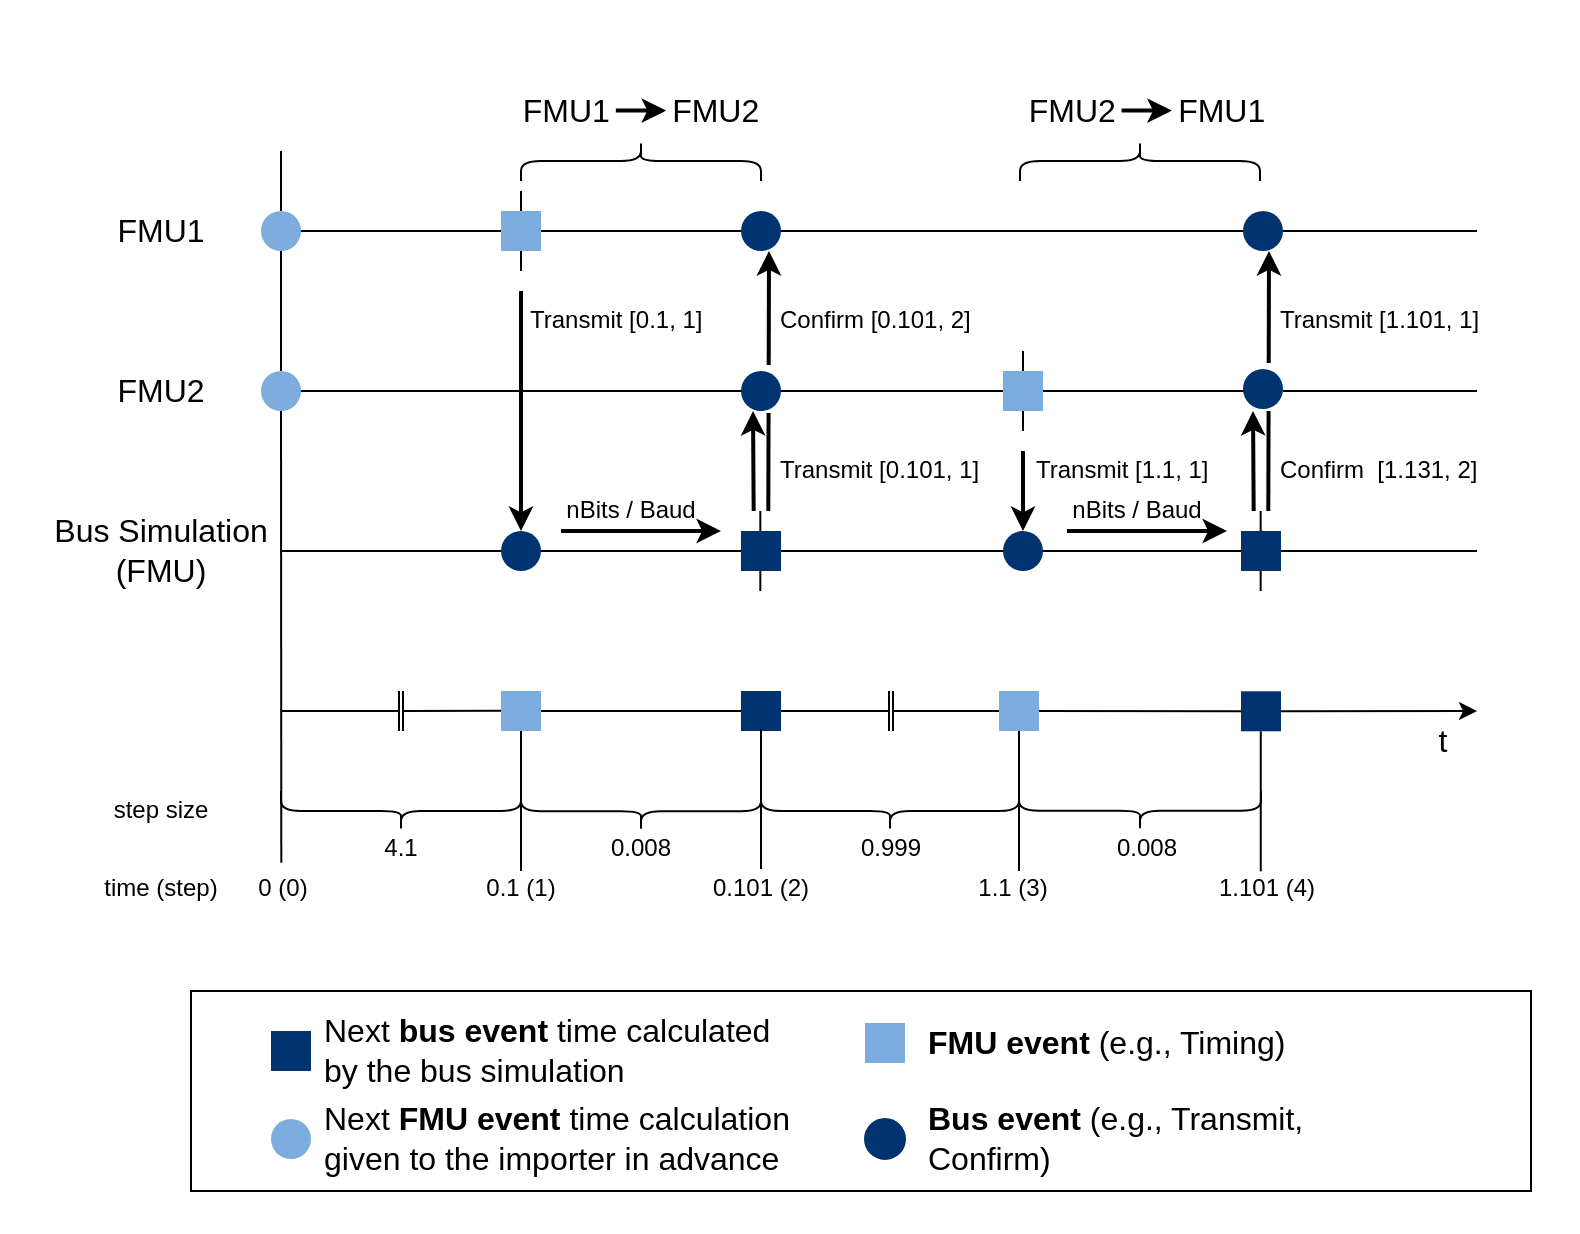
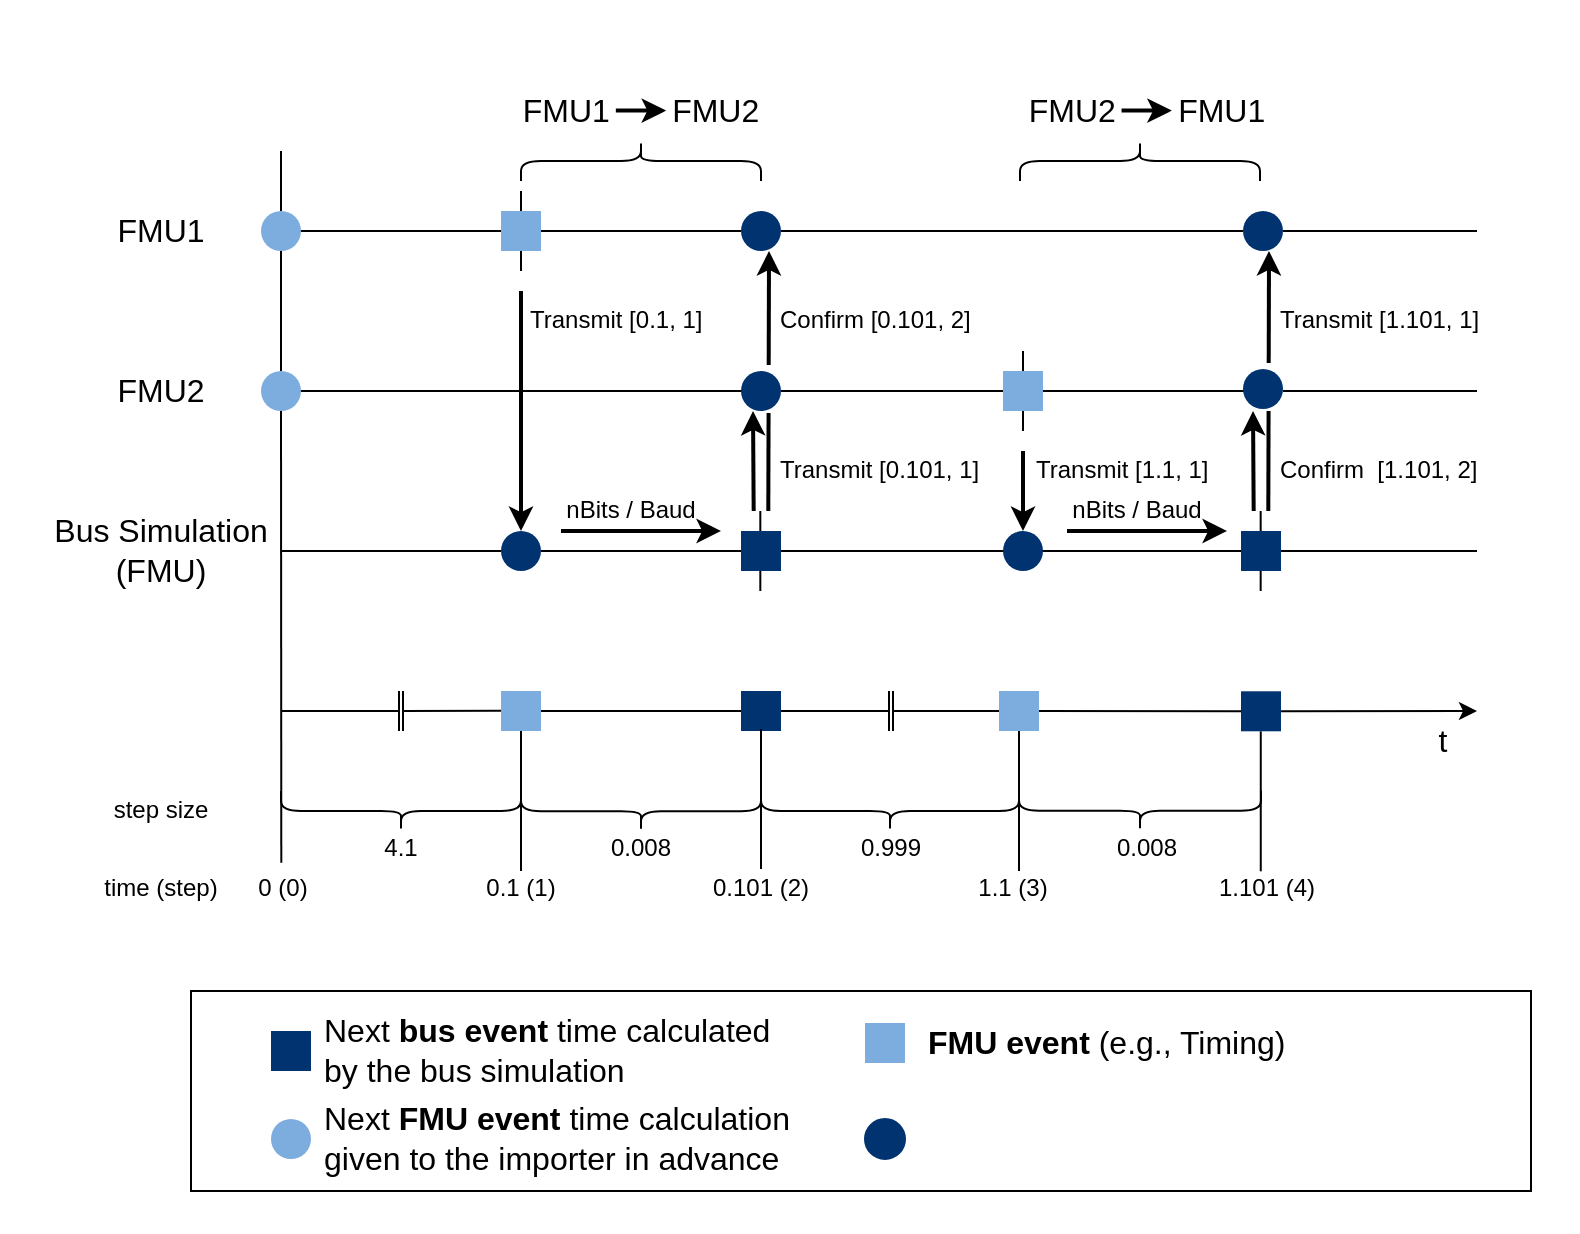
(1396, 471) -> (1396, 471)
(1135, 1139) -> none
